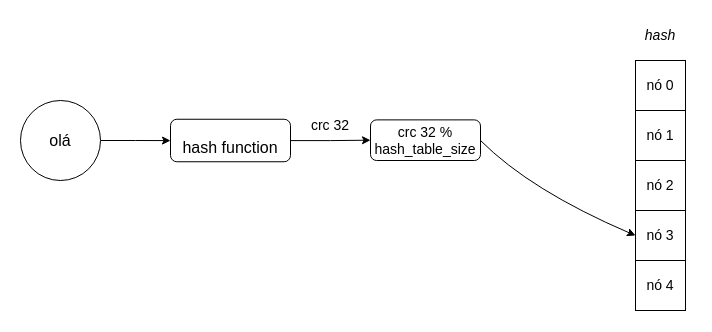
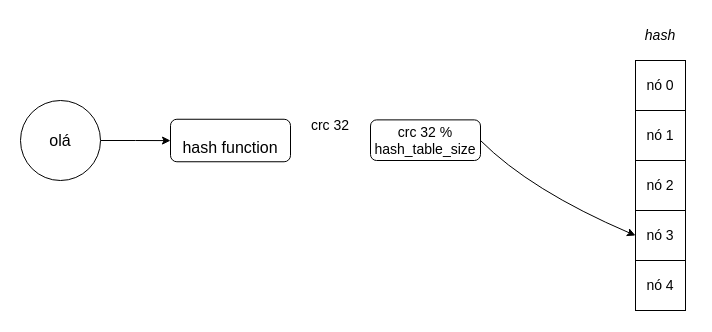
(327, 141) -> none
